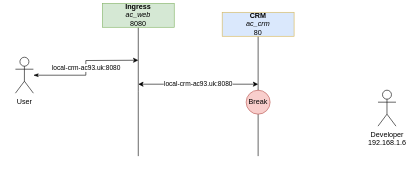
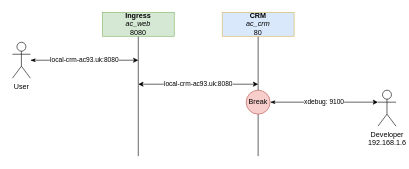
(138, 15) -> (138, 24)
(24, 75) -> (21, 60)
none -> (323, 102)
